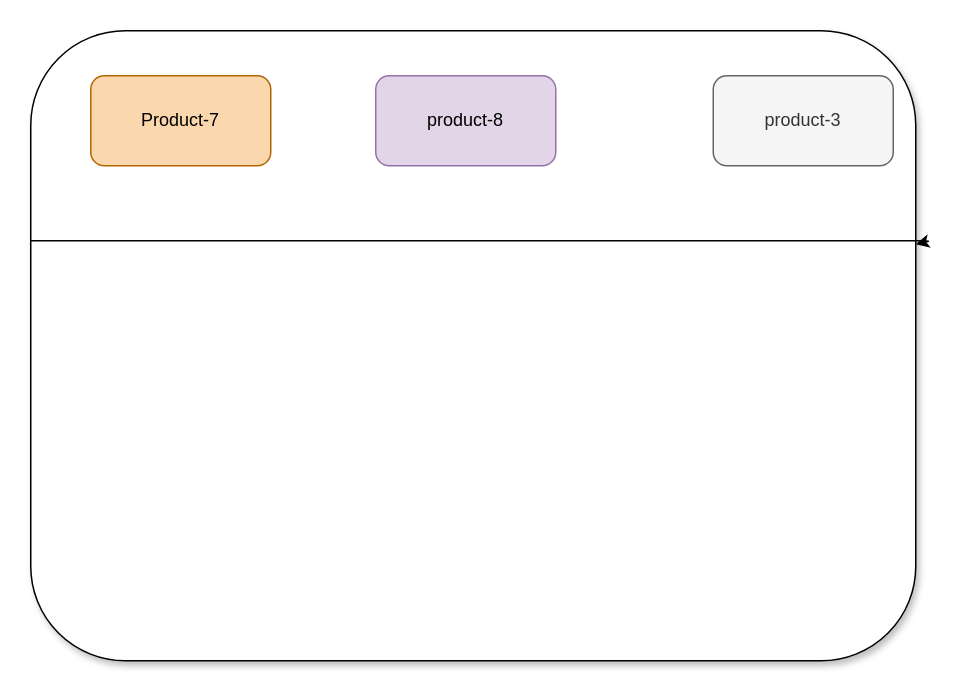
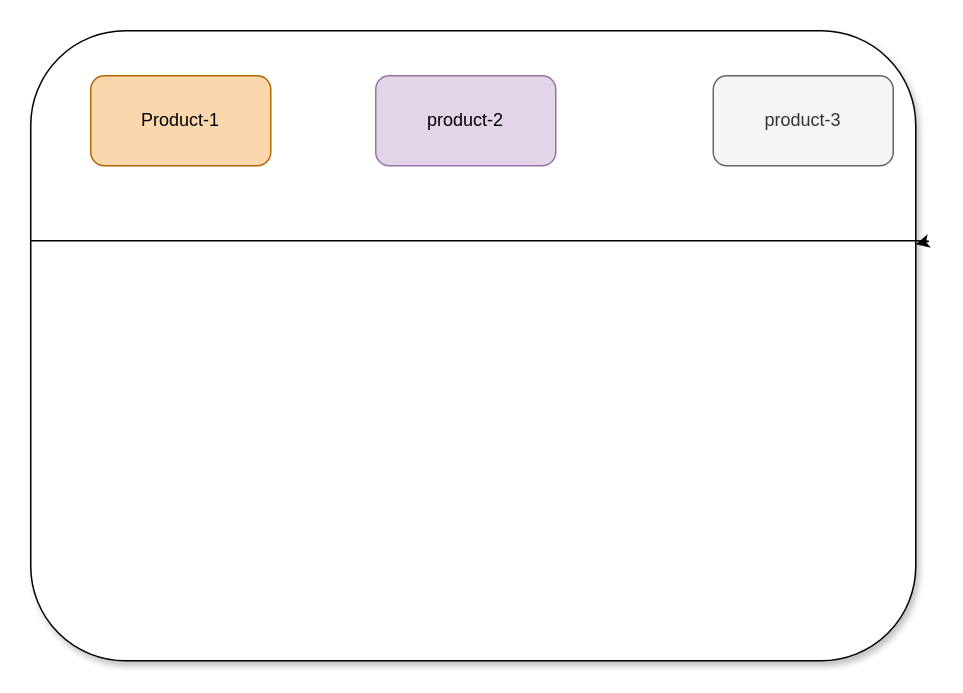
(181, 121) -> (181, 121)
(466, 121) -> (466, 121)
